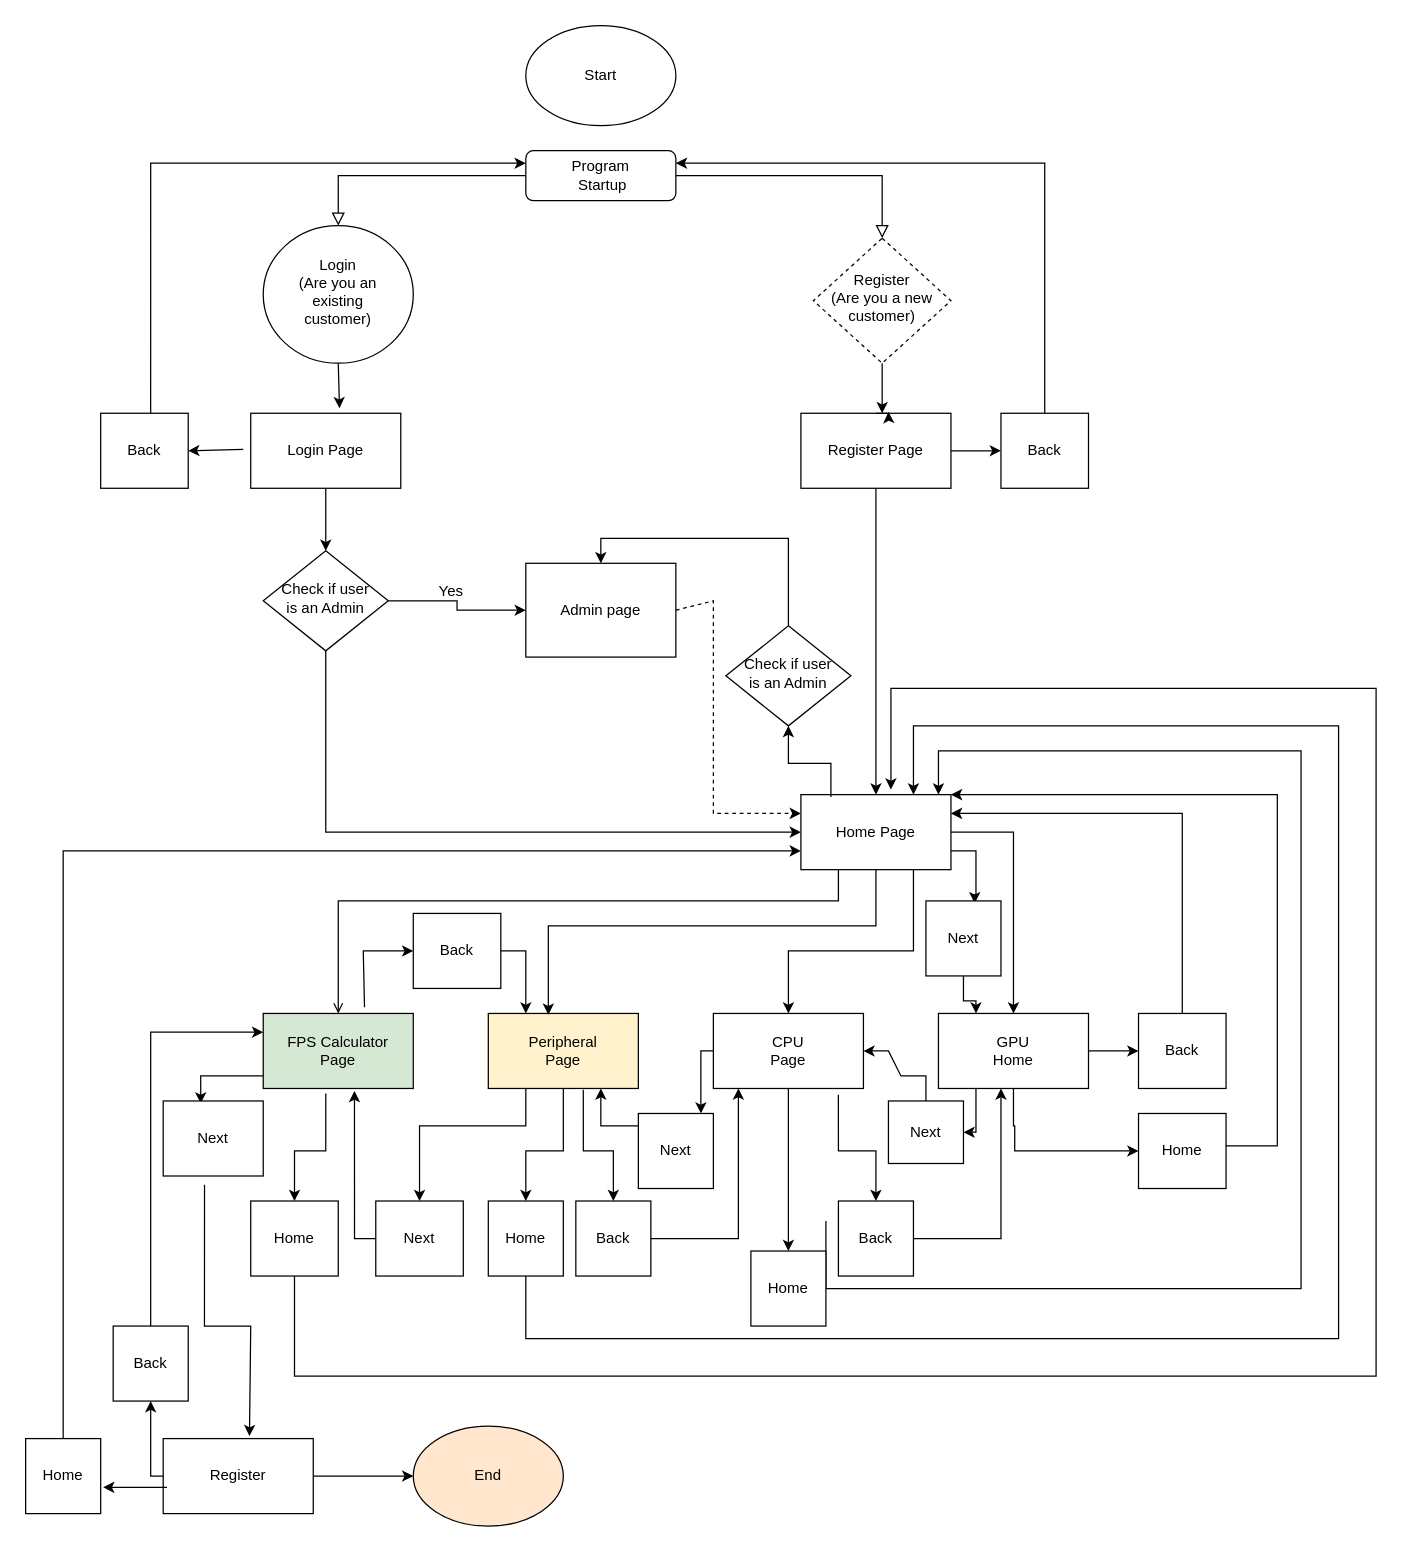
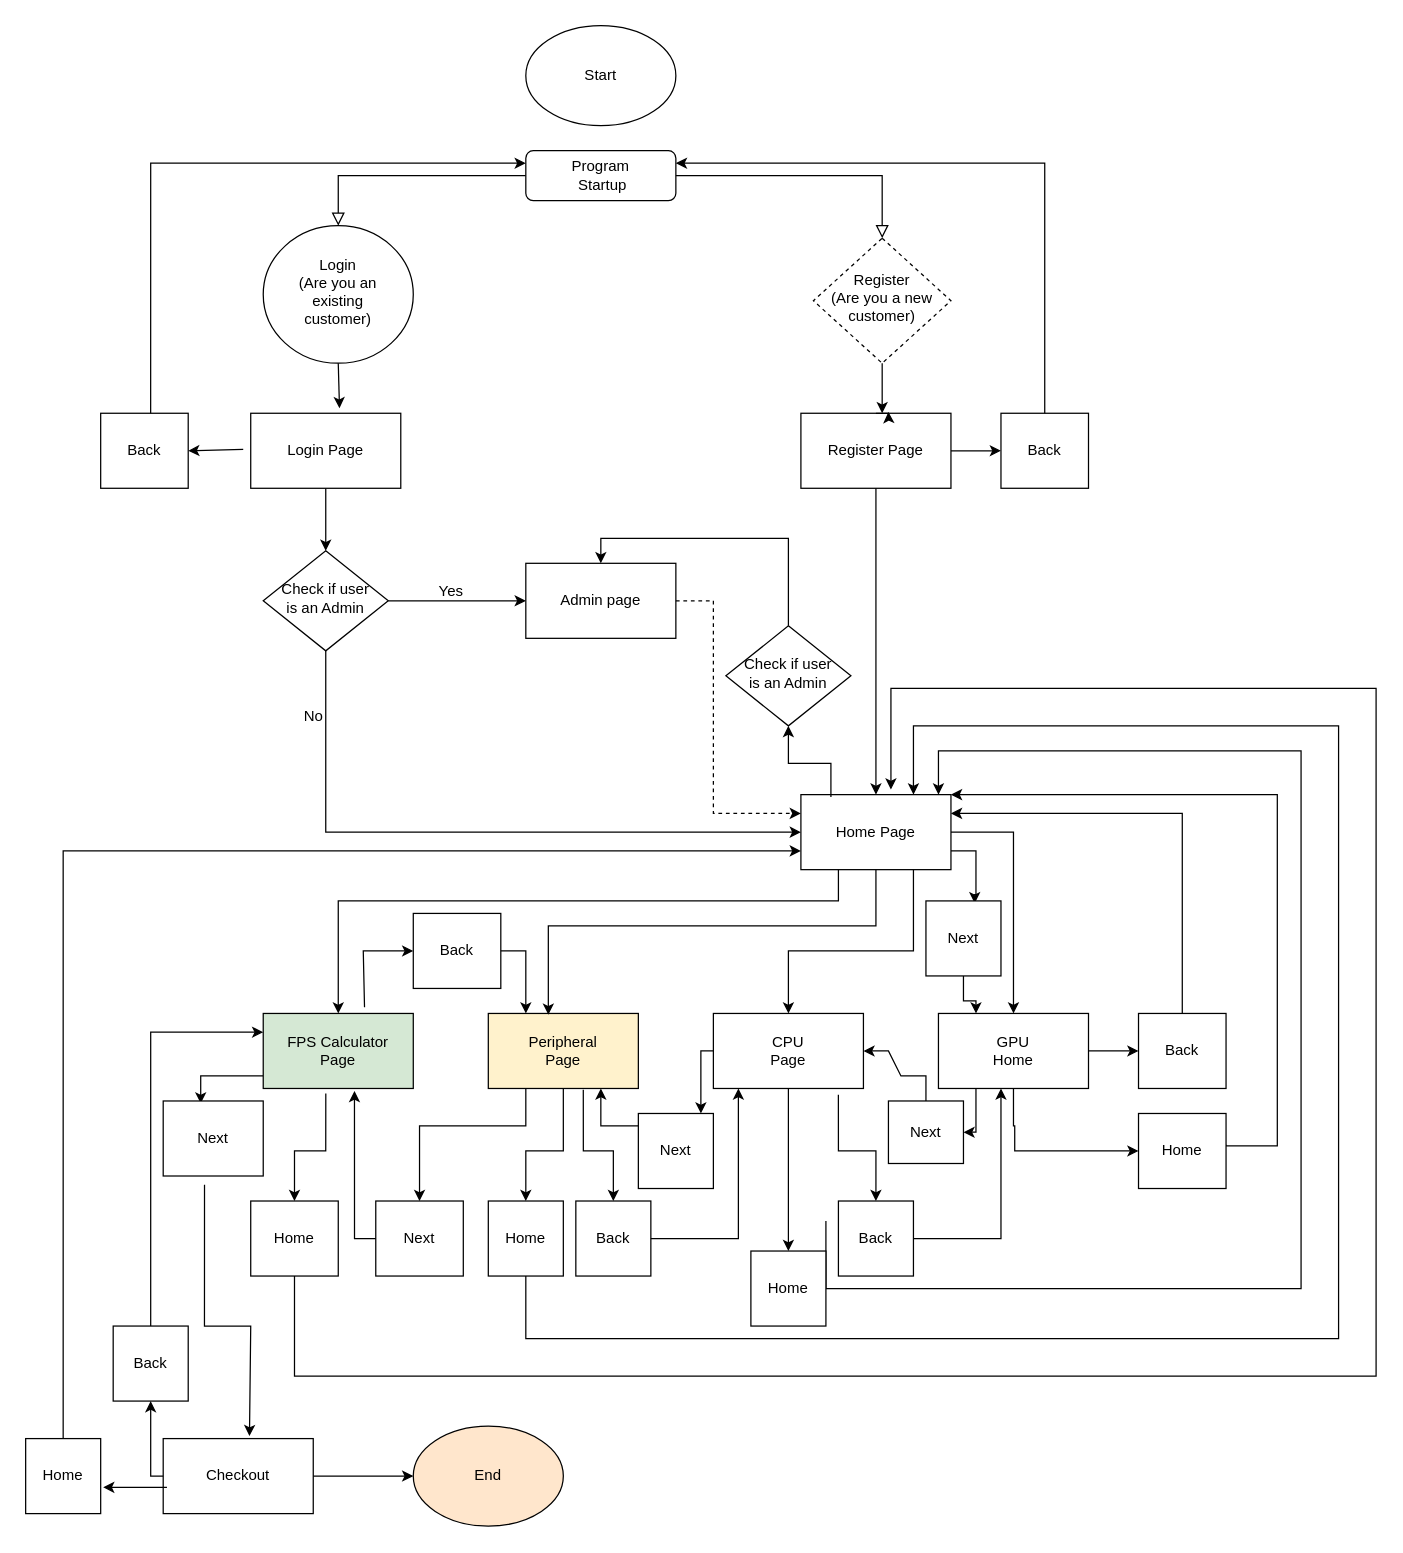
(601, 610) -> (601, 601)
none -> (313, 717)
(338, 1006) -> (338, 1003)
(238, 1476) -> (238, 1476)
